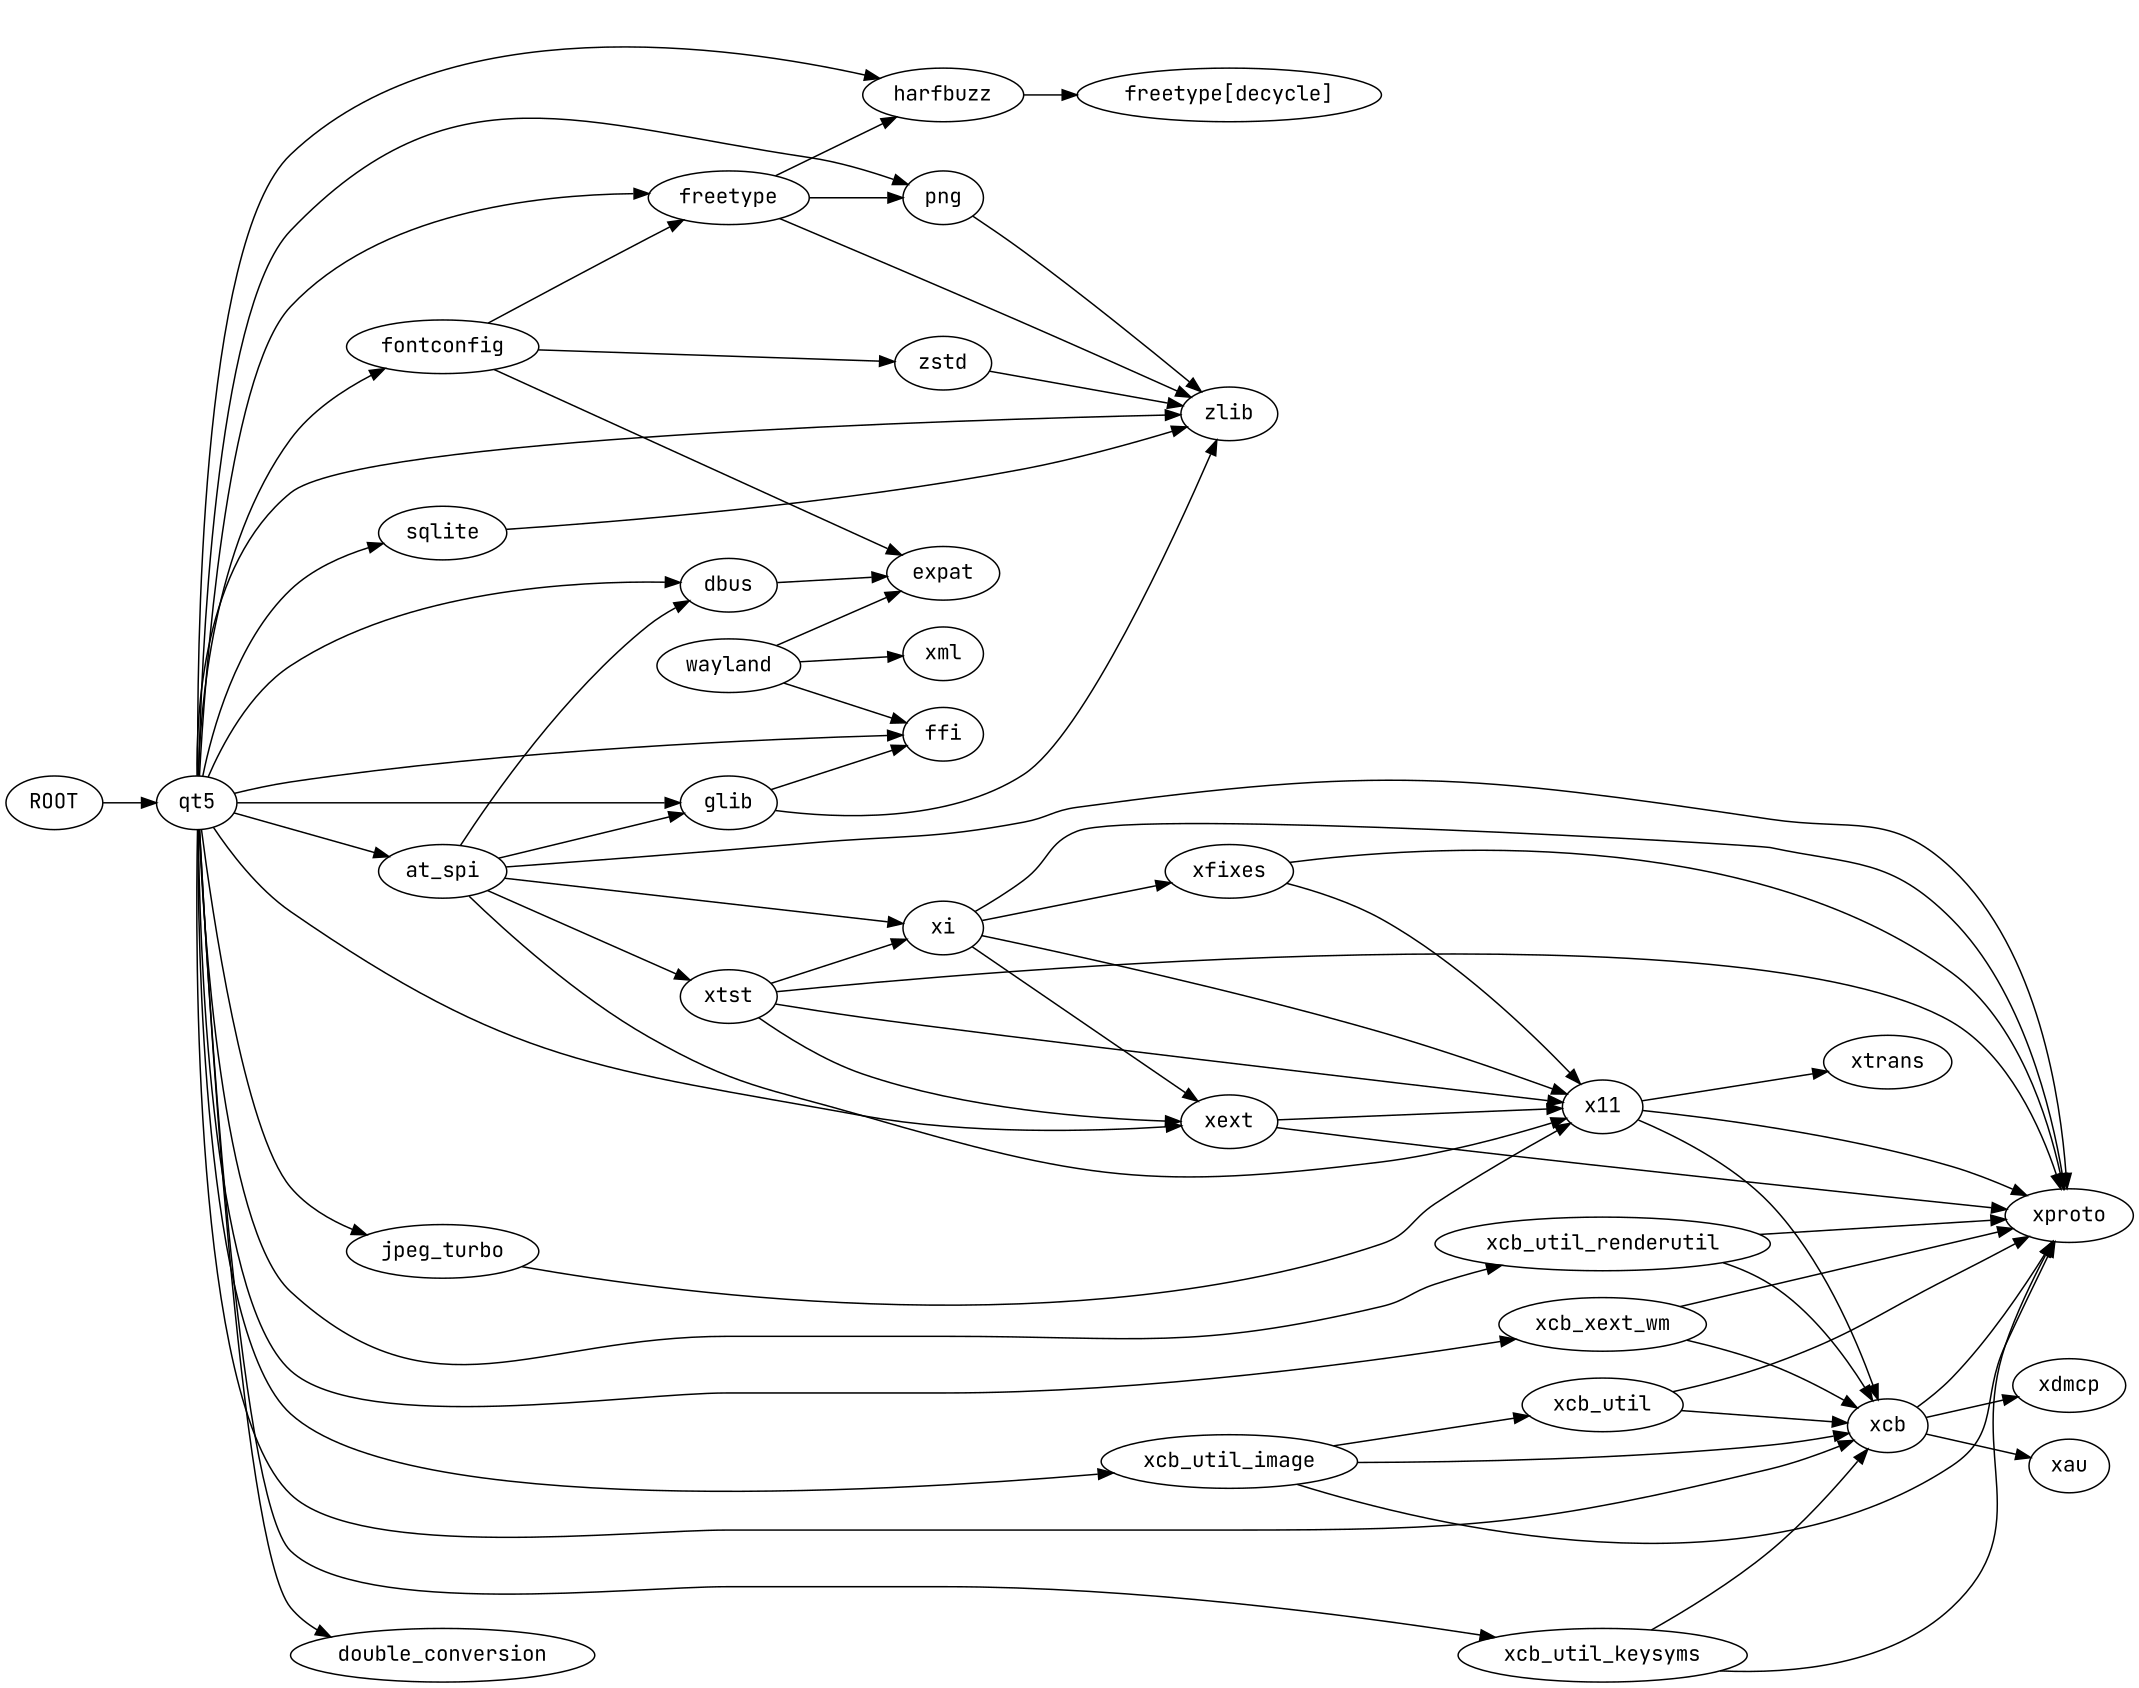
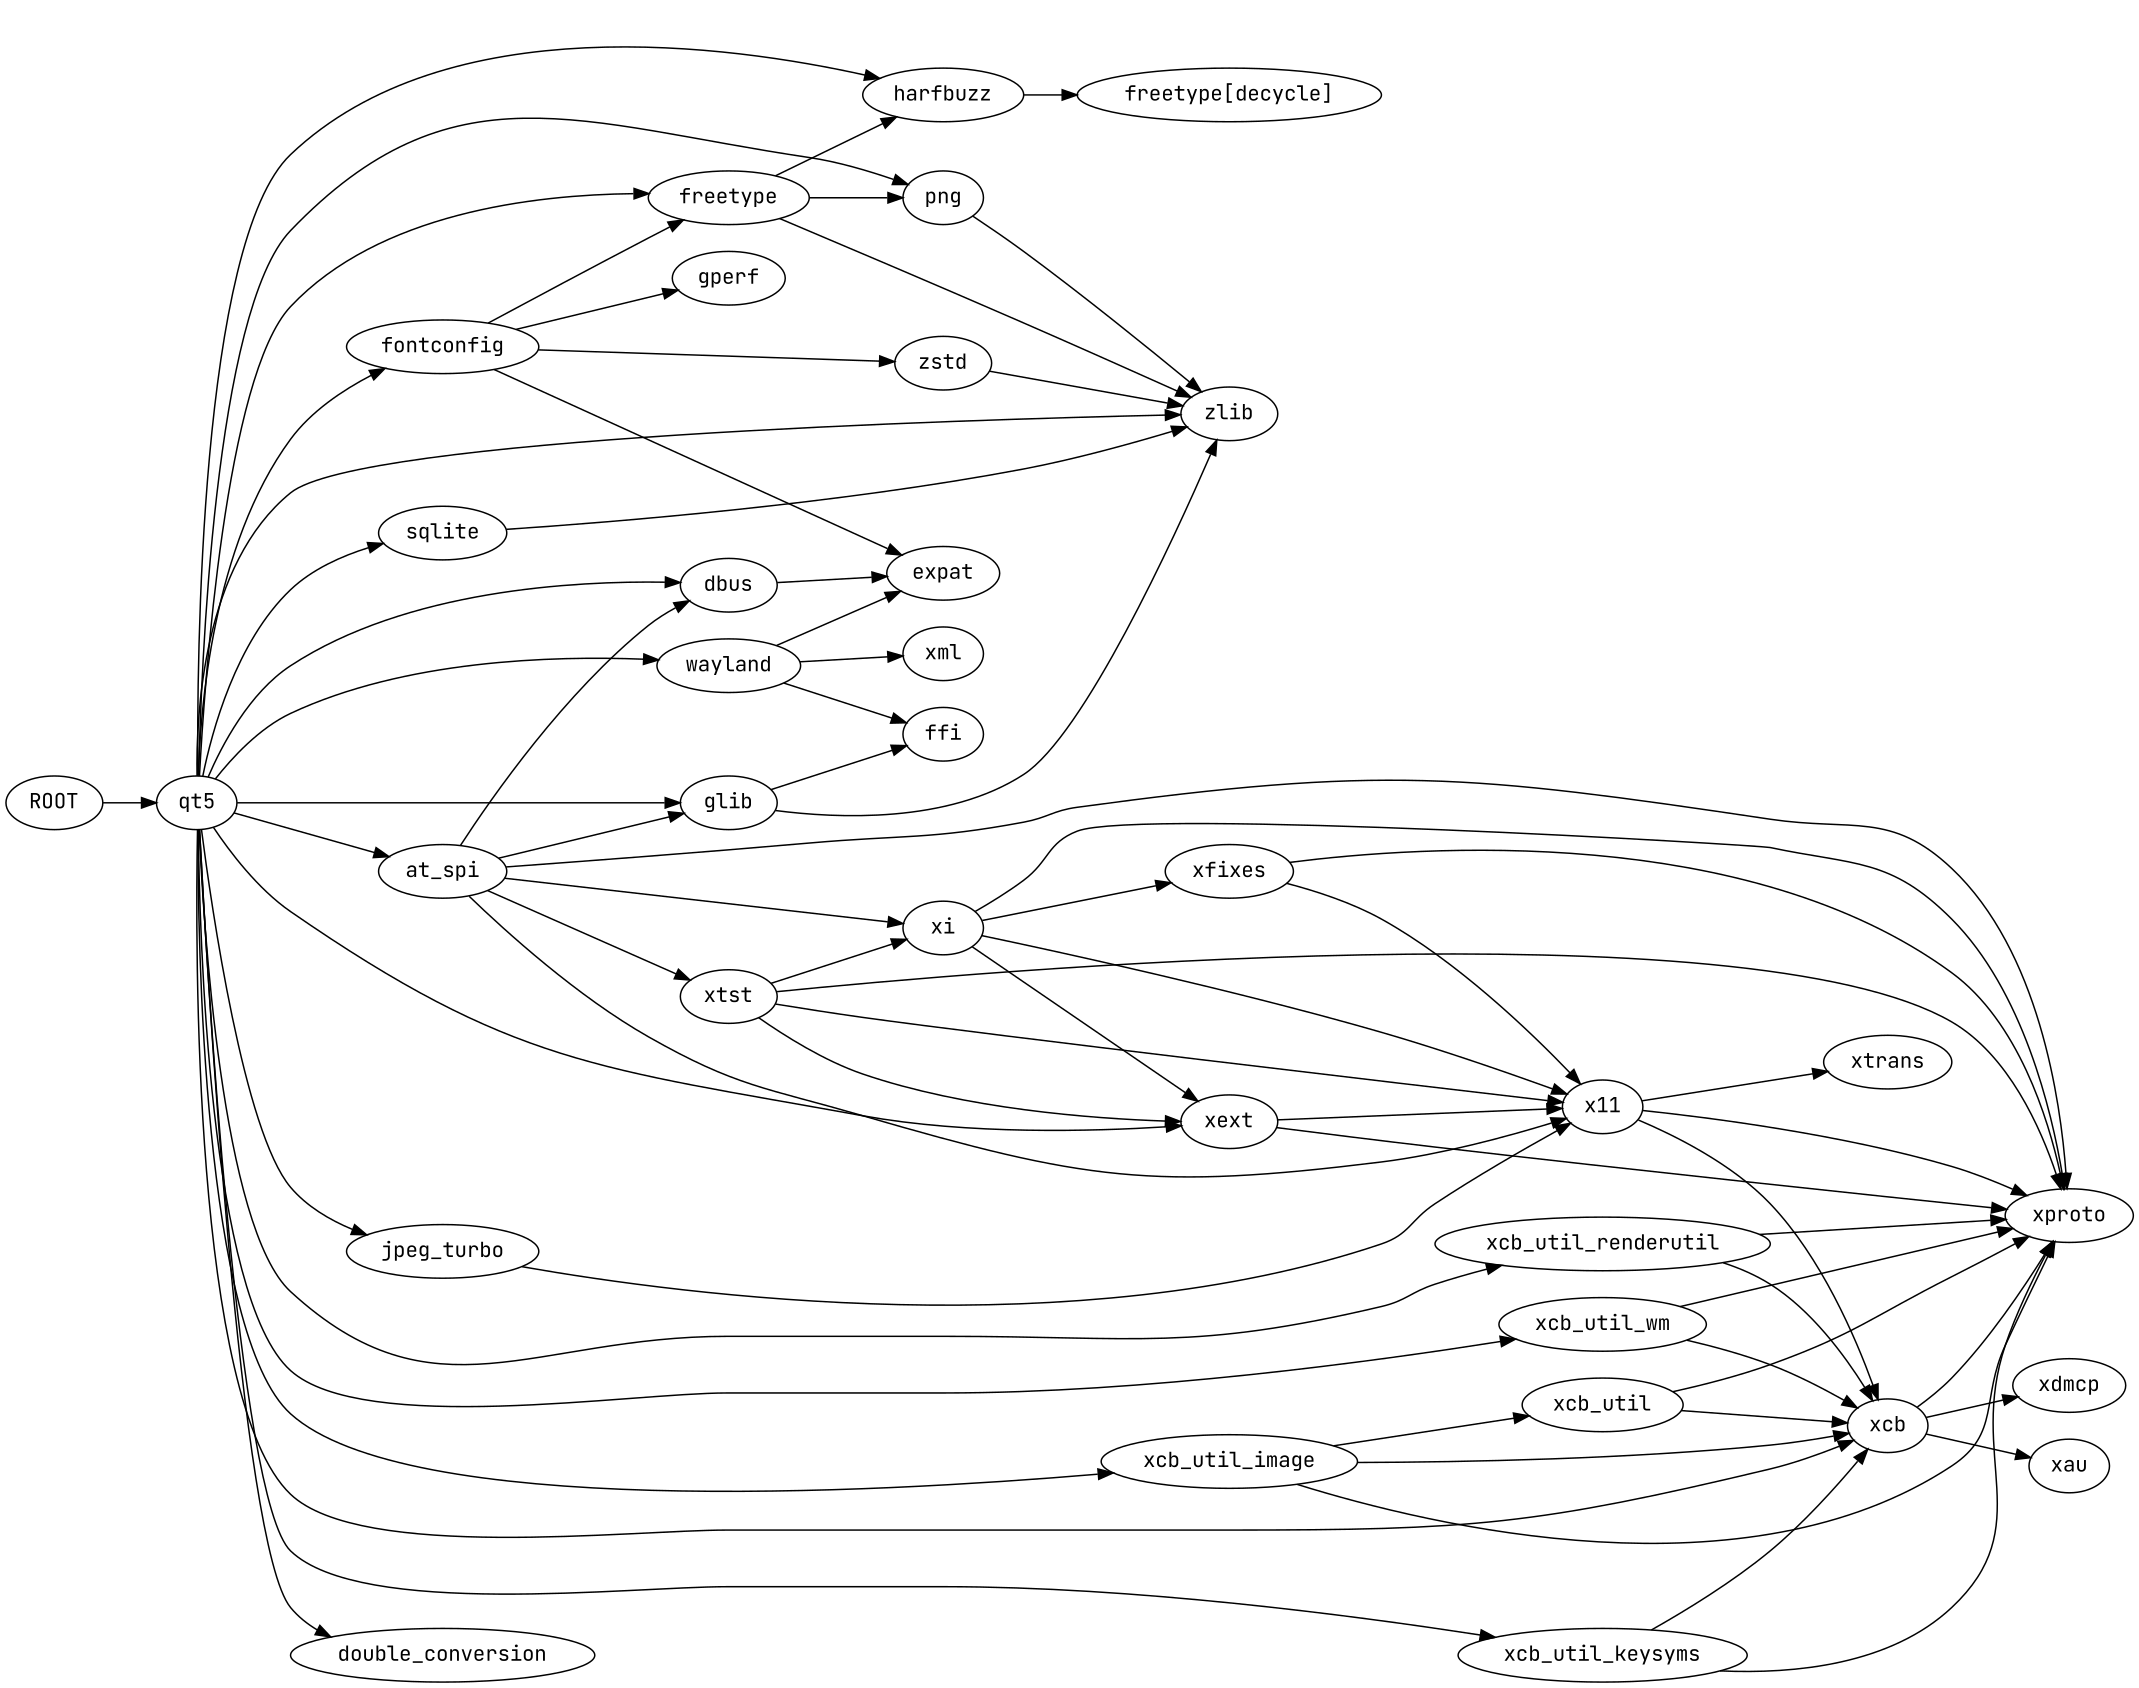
none -> (729, 278)
(560, 753) -> (414, 675)
(1603, 1324) -> (1603, 1324)
